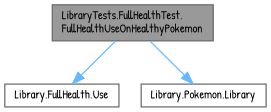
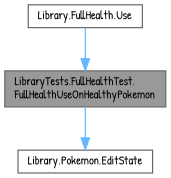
(98, 58) -> (85, 43)
(204, 96) -> (85, 162)
